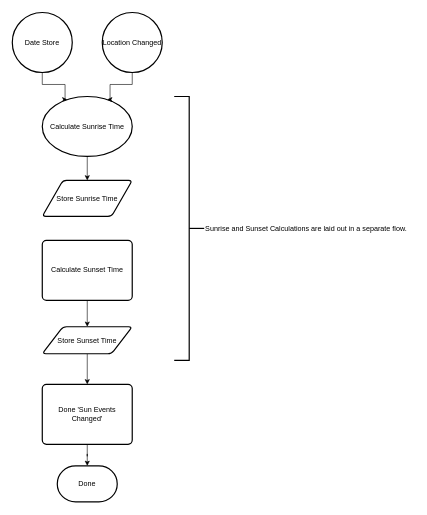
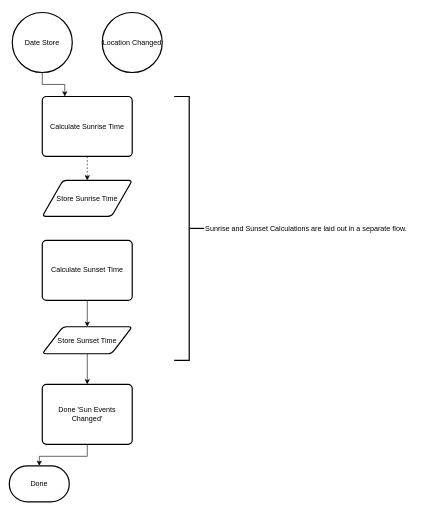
(121, 84) -> none
(87, 126) -> (87, 126)
(87, 165) -> (87, 165)
(87, 484) -> (39, 484)
